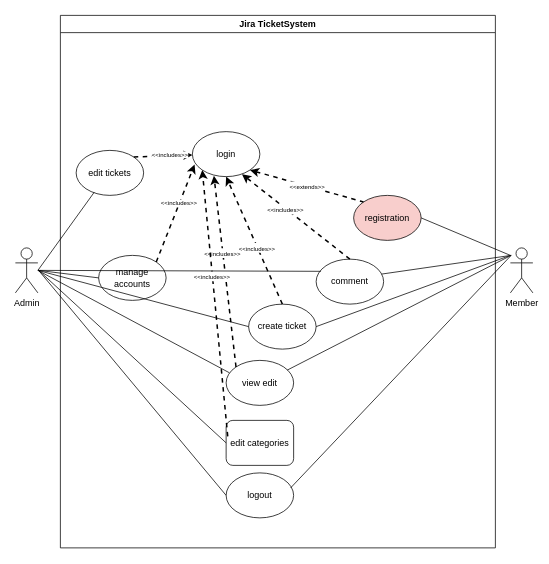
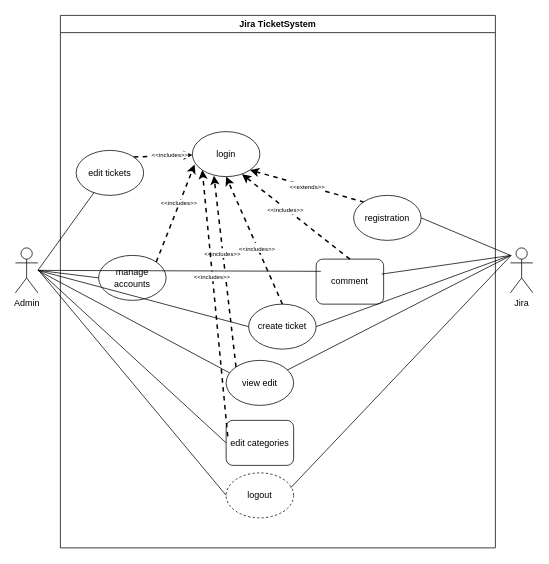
(387, 218) -> (387, 218)
(350, 282) -> (350, 282)
(522, 304) -> (522, 304)
(260, 495) -> (260, 495)
